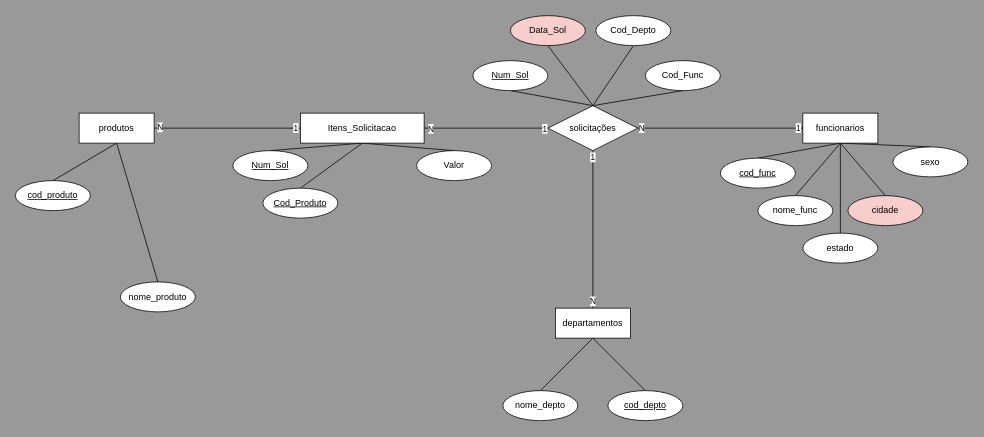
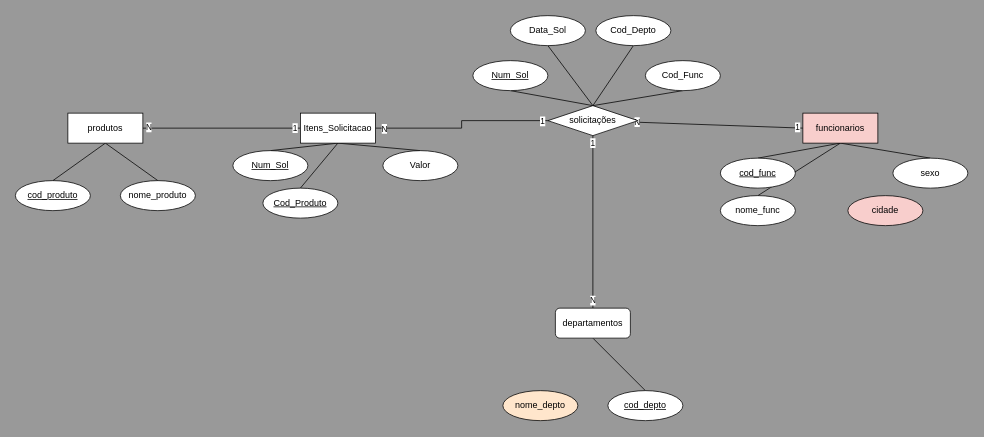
(548, 30) -> (548, 30)
(117, 128) -> (105, 128)
(362, 128) -> (338, 128)
(593, 128) -> (593, 120)
(840, 128) -> (840, 128)
(930, 162) -> (930, 173)
(454, 165) -> (420, 165)
(863, 170) -> none
(840, 189) -> none
(795, 210) -> (758, 210)
(840, 248) -> none
(158, 297) -> (158, 195)
(593, 323) -> (593, 323)
(566, 365) -> none
(540, 405) -> (540, 405)
